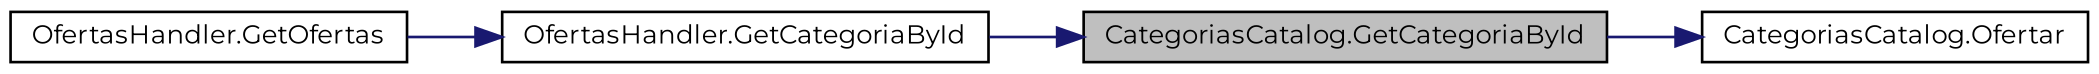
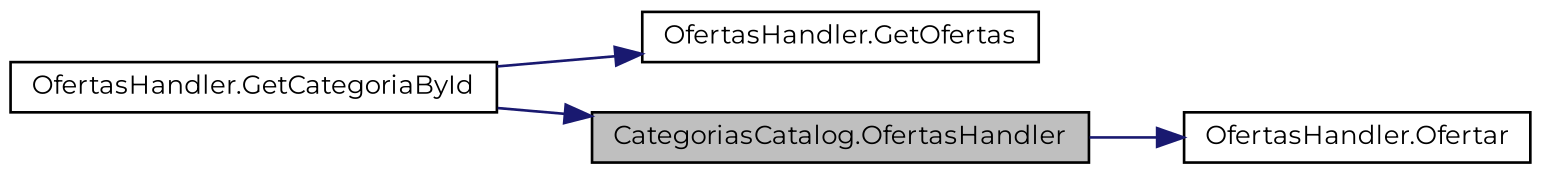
(441, 37) -> (556, 61)
(1345, 37) -> (840, 137)
(1895, 37) -> (1357, 137)
